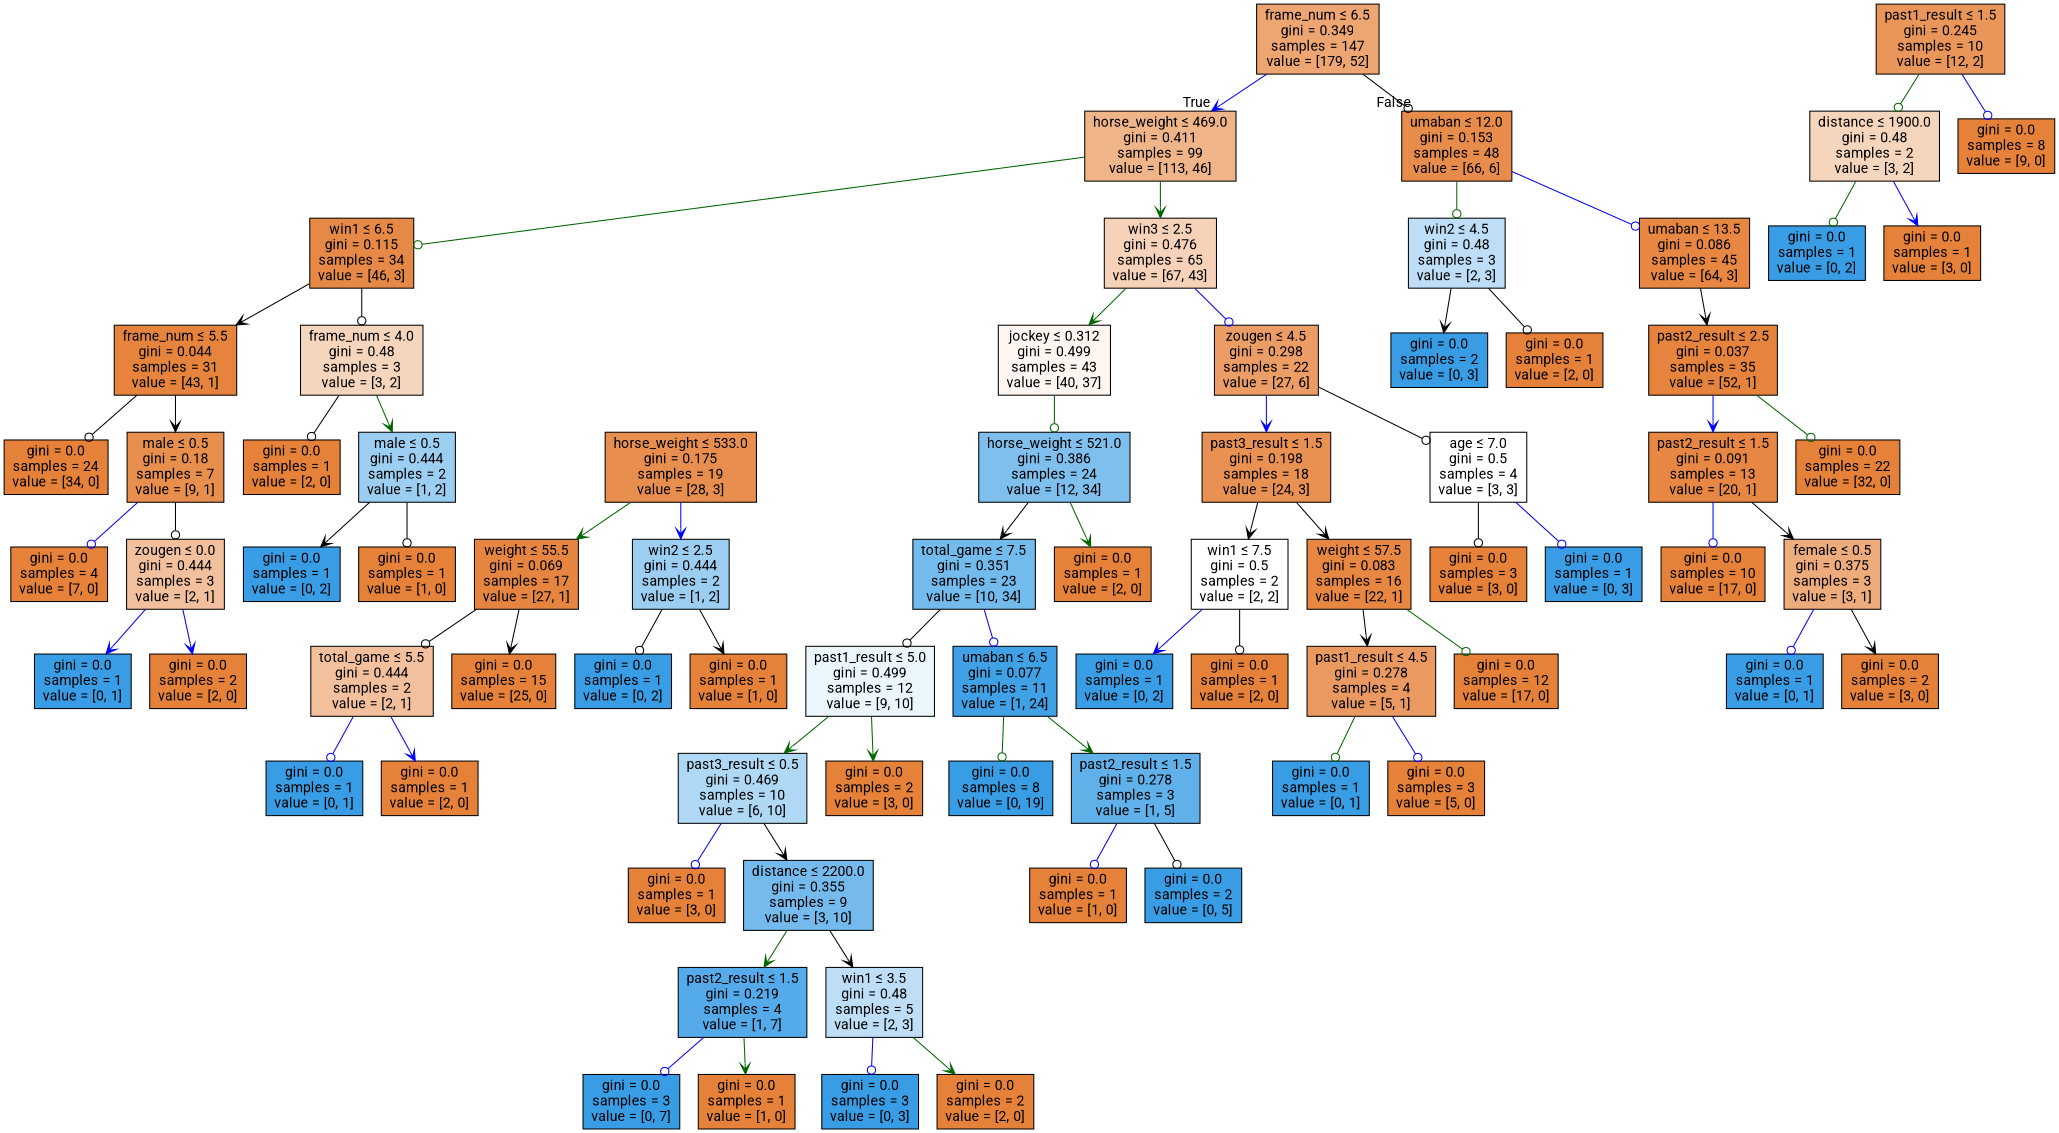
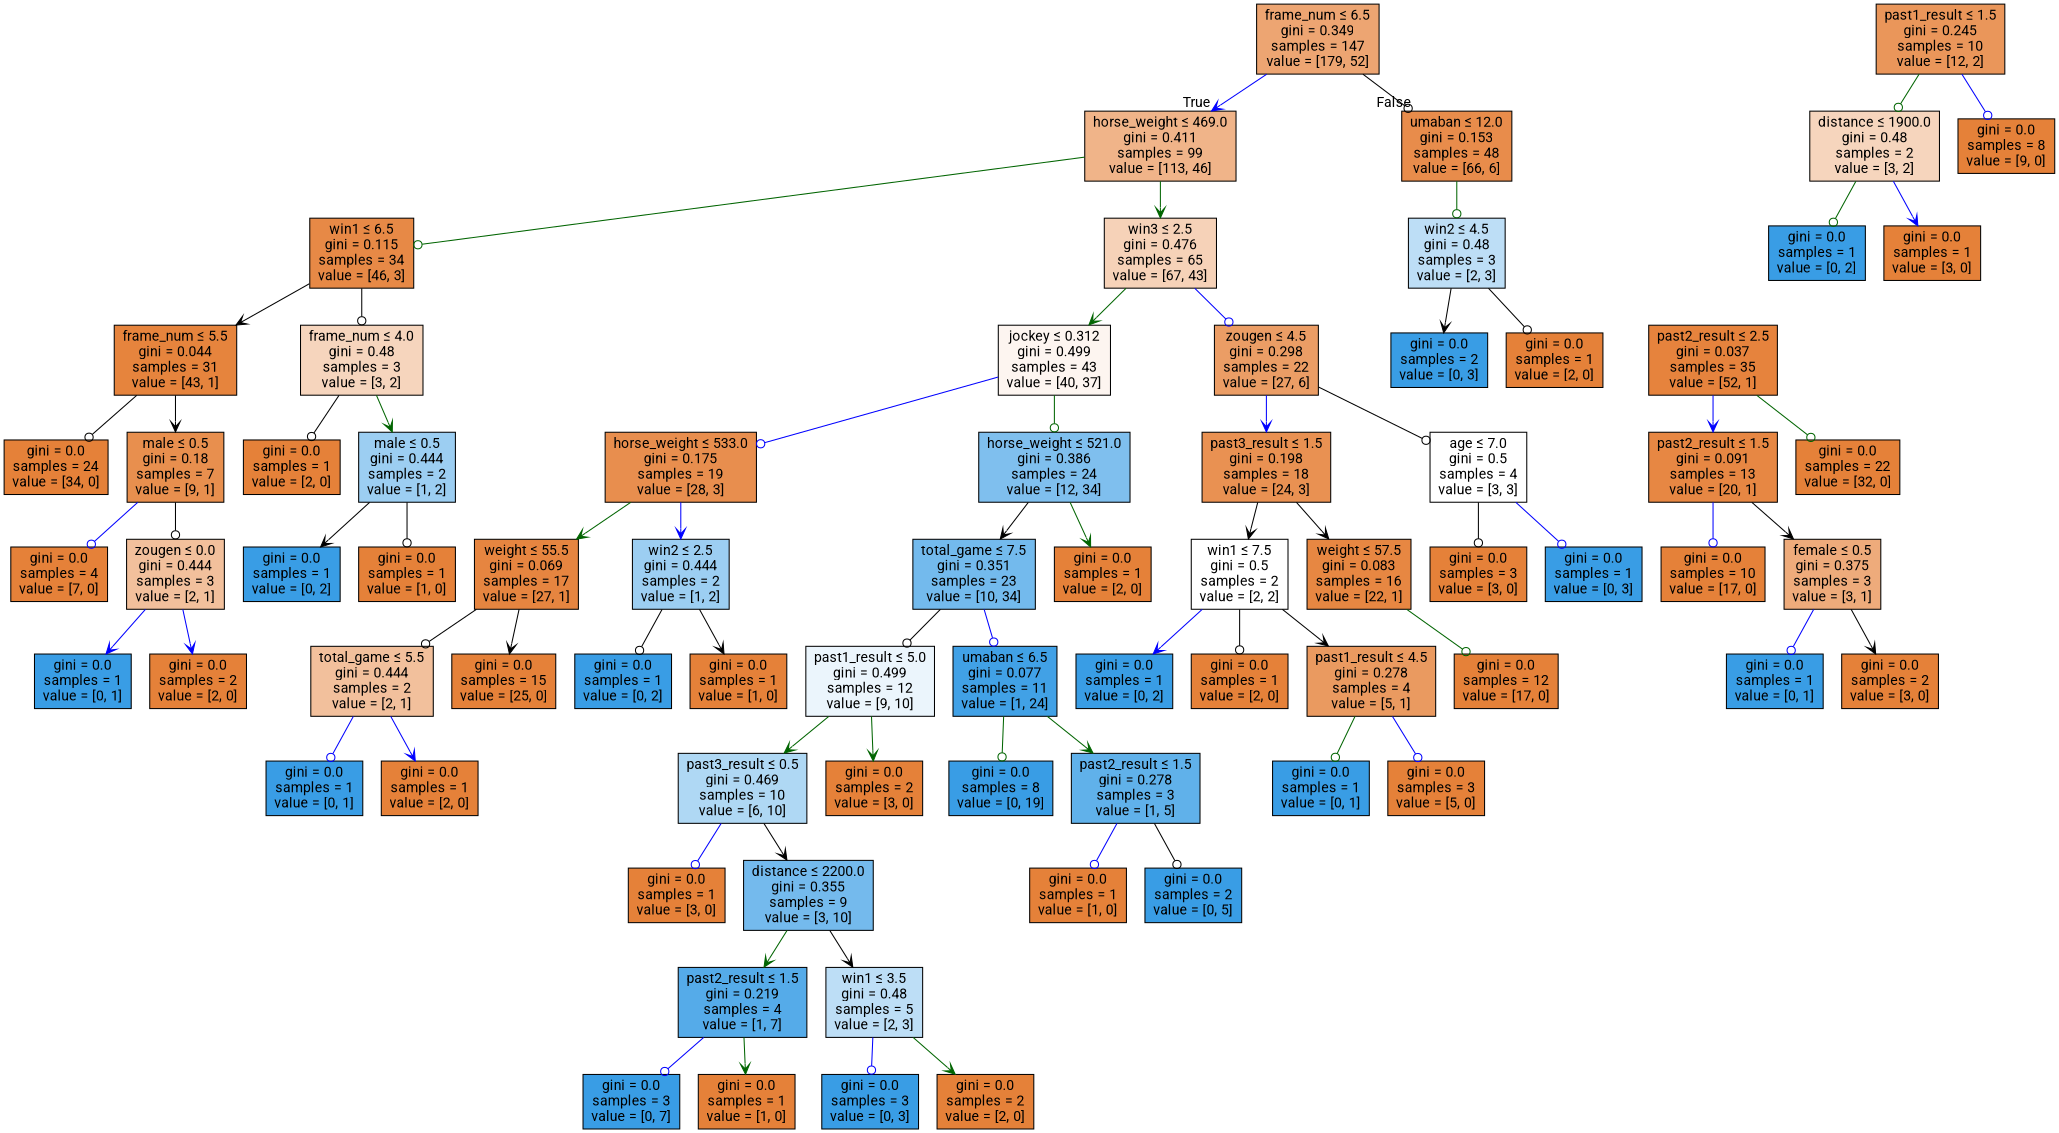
(1695, 253) -> none
none -> (881, 410)
(1365, 622) -> (1301, 624)
